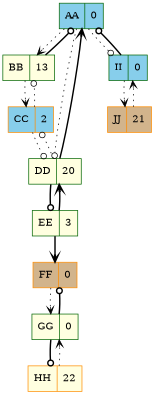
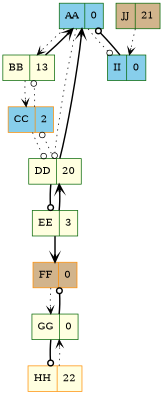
(57, 44) -> (57, 45)
(124, 90) -> none
(130, 120) -> (138, 16)
